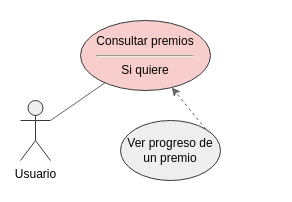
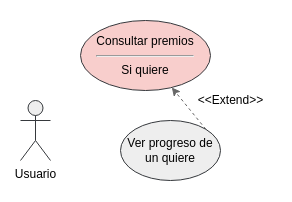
none -> (231, 101)
(78, 102) -> none
(171, 151) -> (171, 151)
